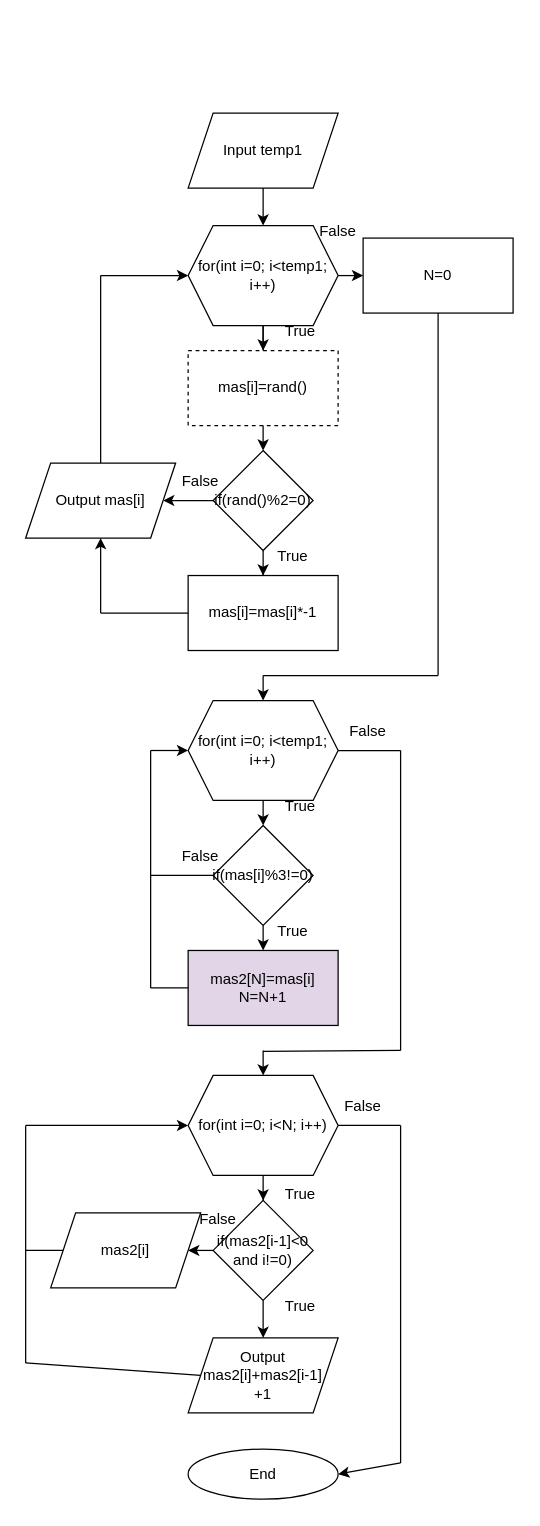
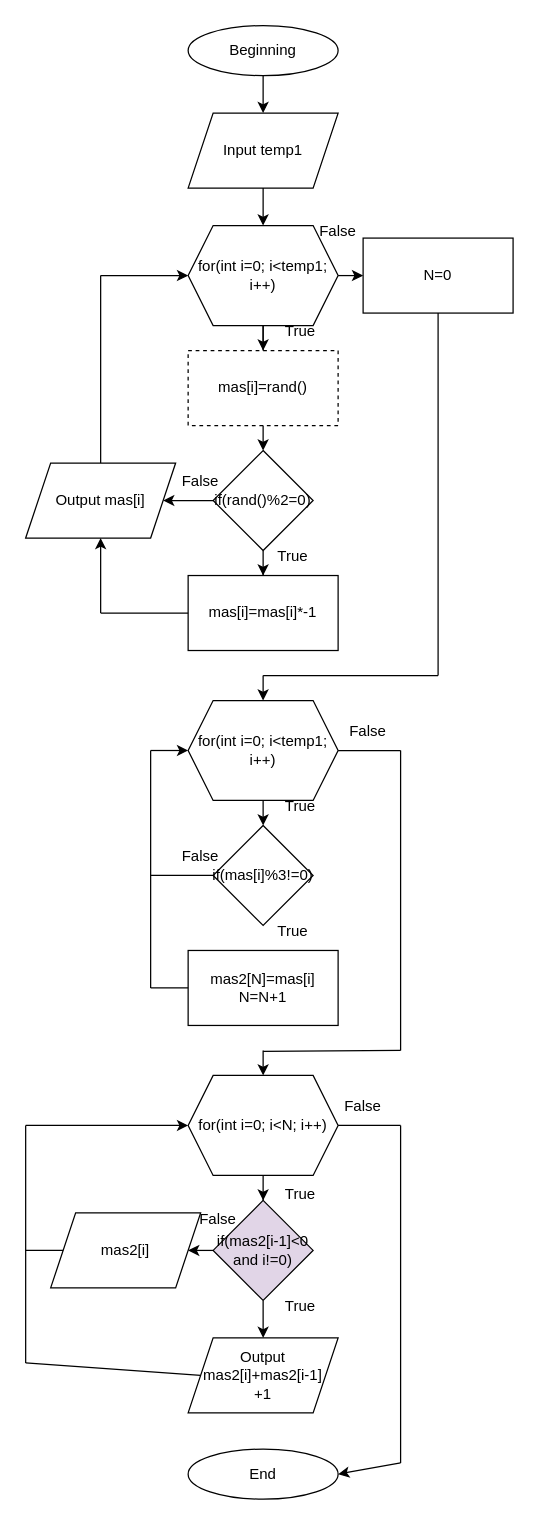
none -> (263, 51)
none -> (263, 99)
(263, 934) -> none
(263, 988) -> (263, 988)
(263, 1251) -> (263, 1251)
